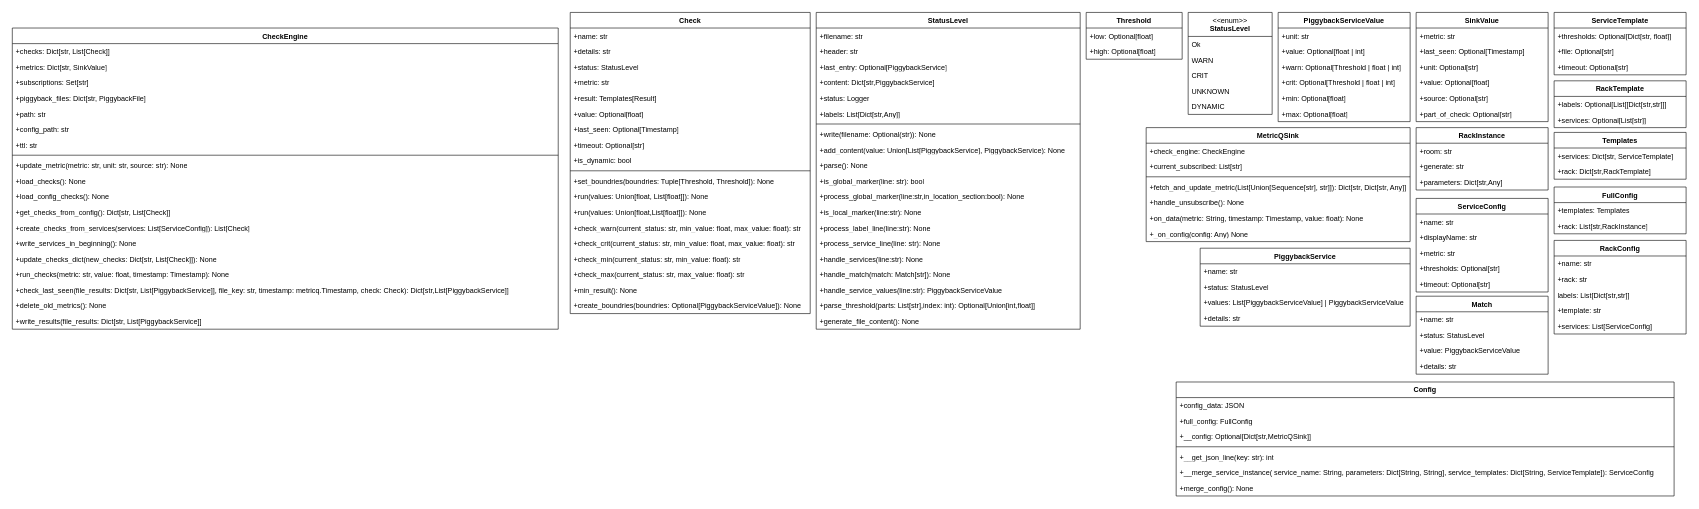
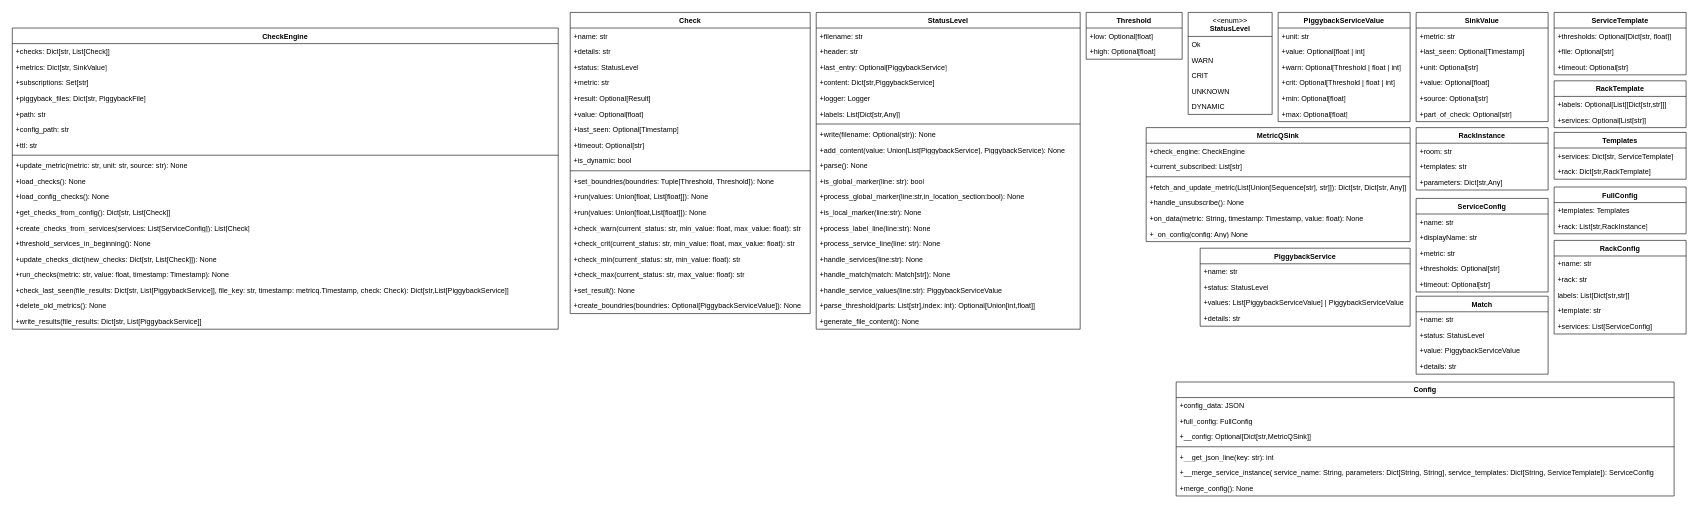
(622, 99) -> (619, 99)
(848, 99) -> (847, 99)
(1446, 167) -> (1447, 167)
(82, 244) -> (90, 244)
(608, 291) -> (609, 291)
